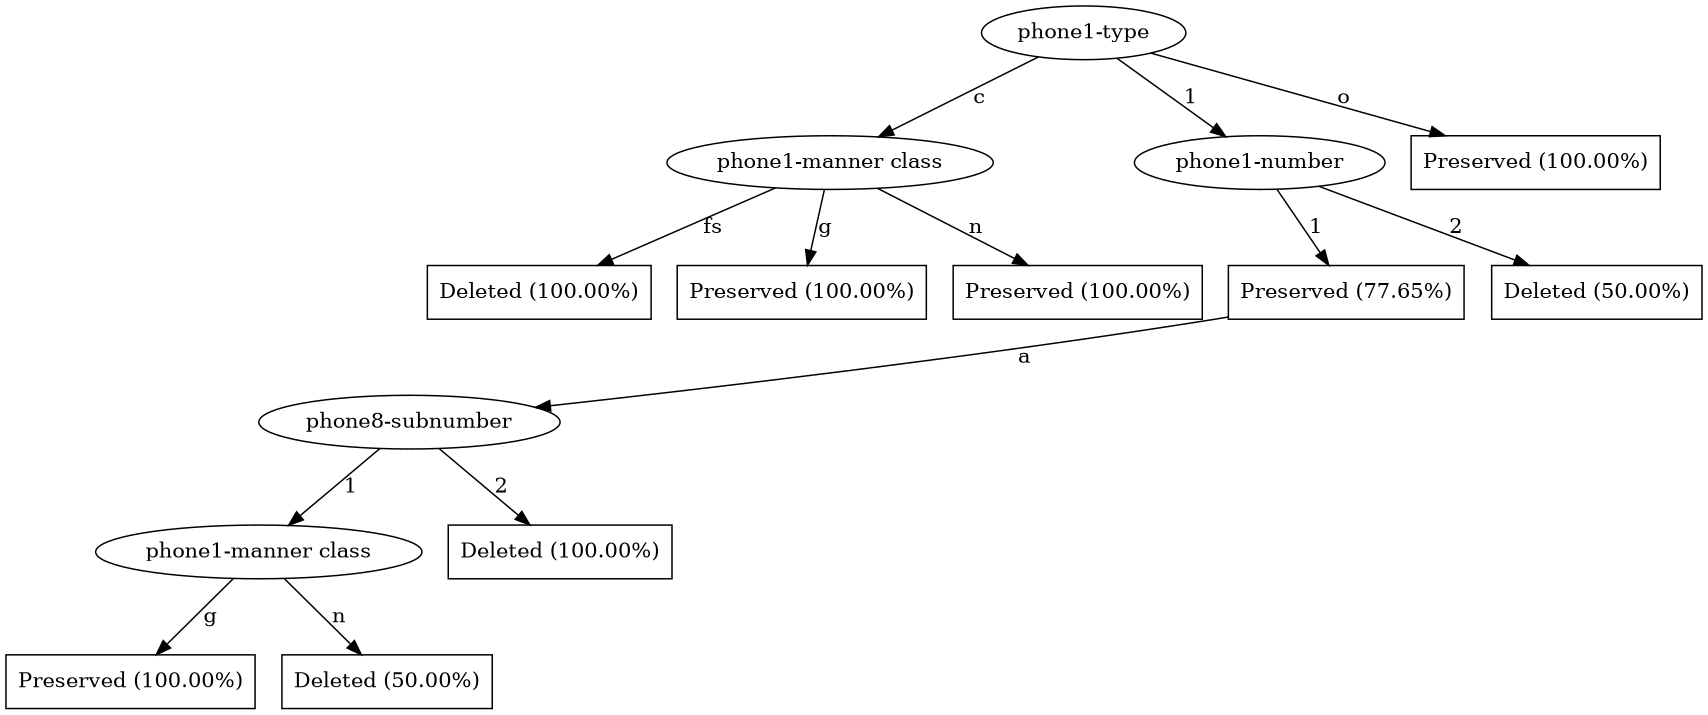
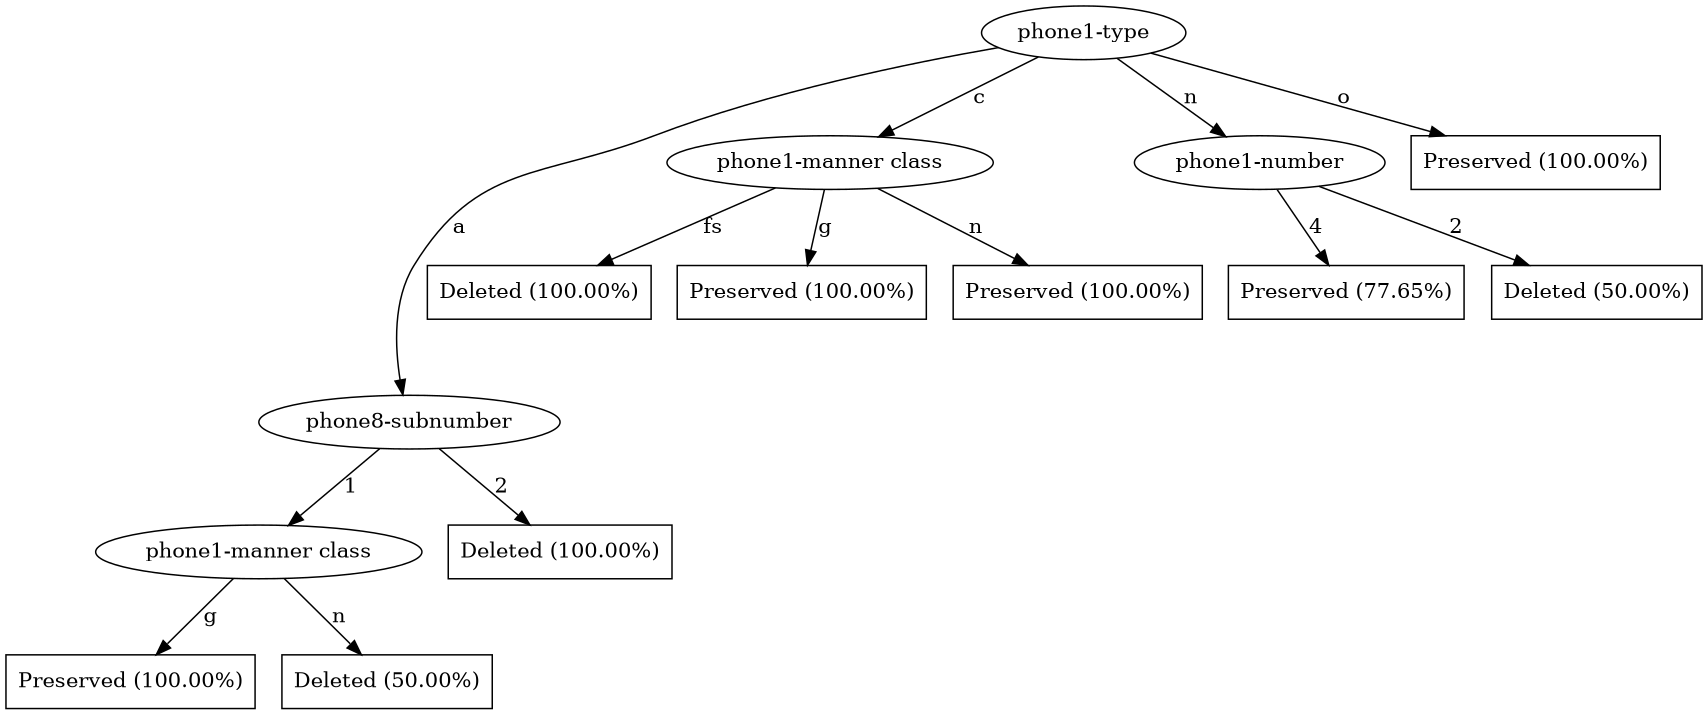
(1191, 98) -> (1191, 98)
(1316, 227) -> (1316, 227)
(890, 365) -> (634, 143)
